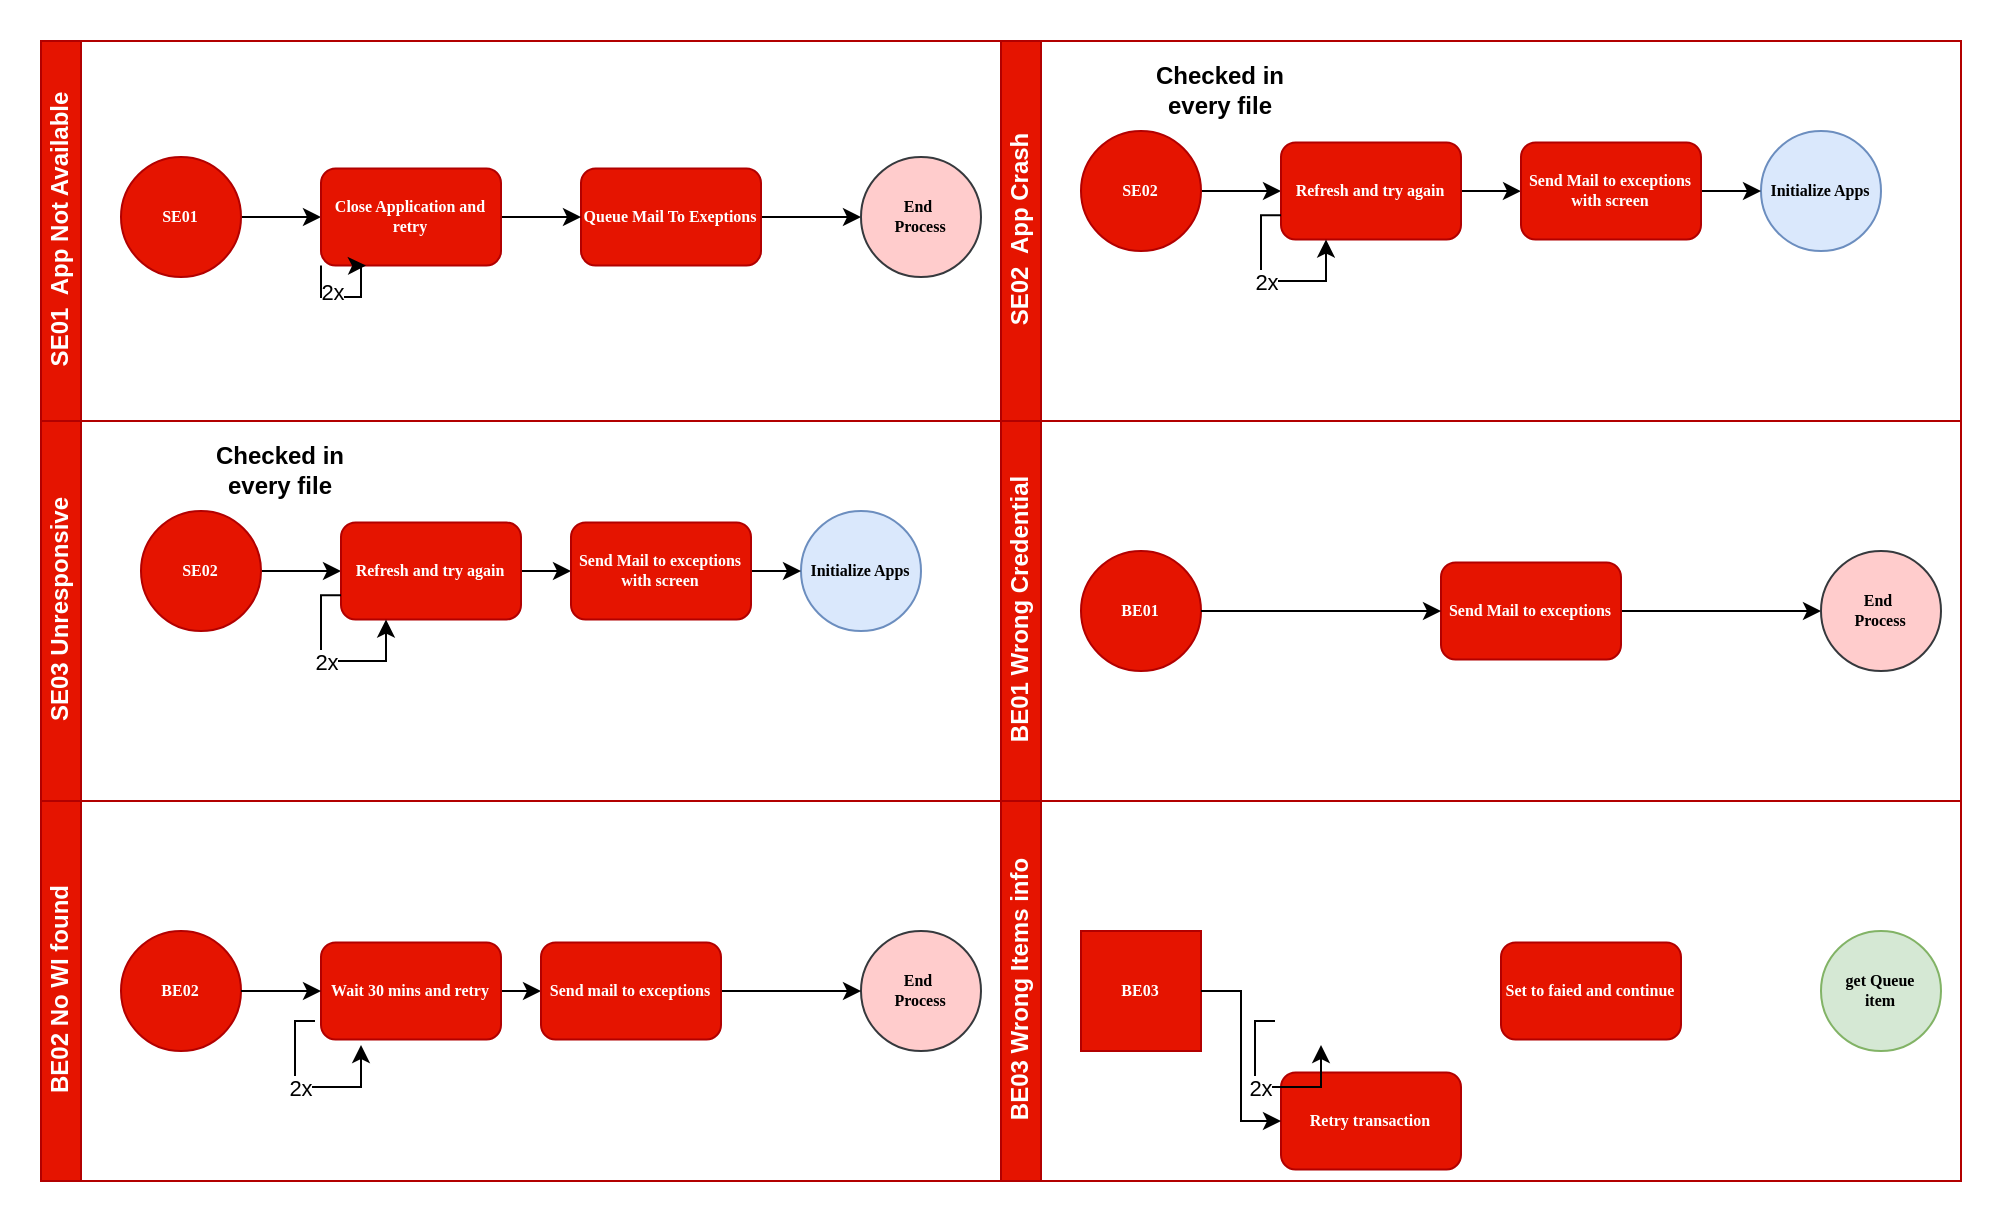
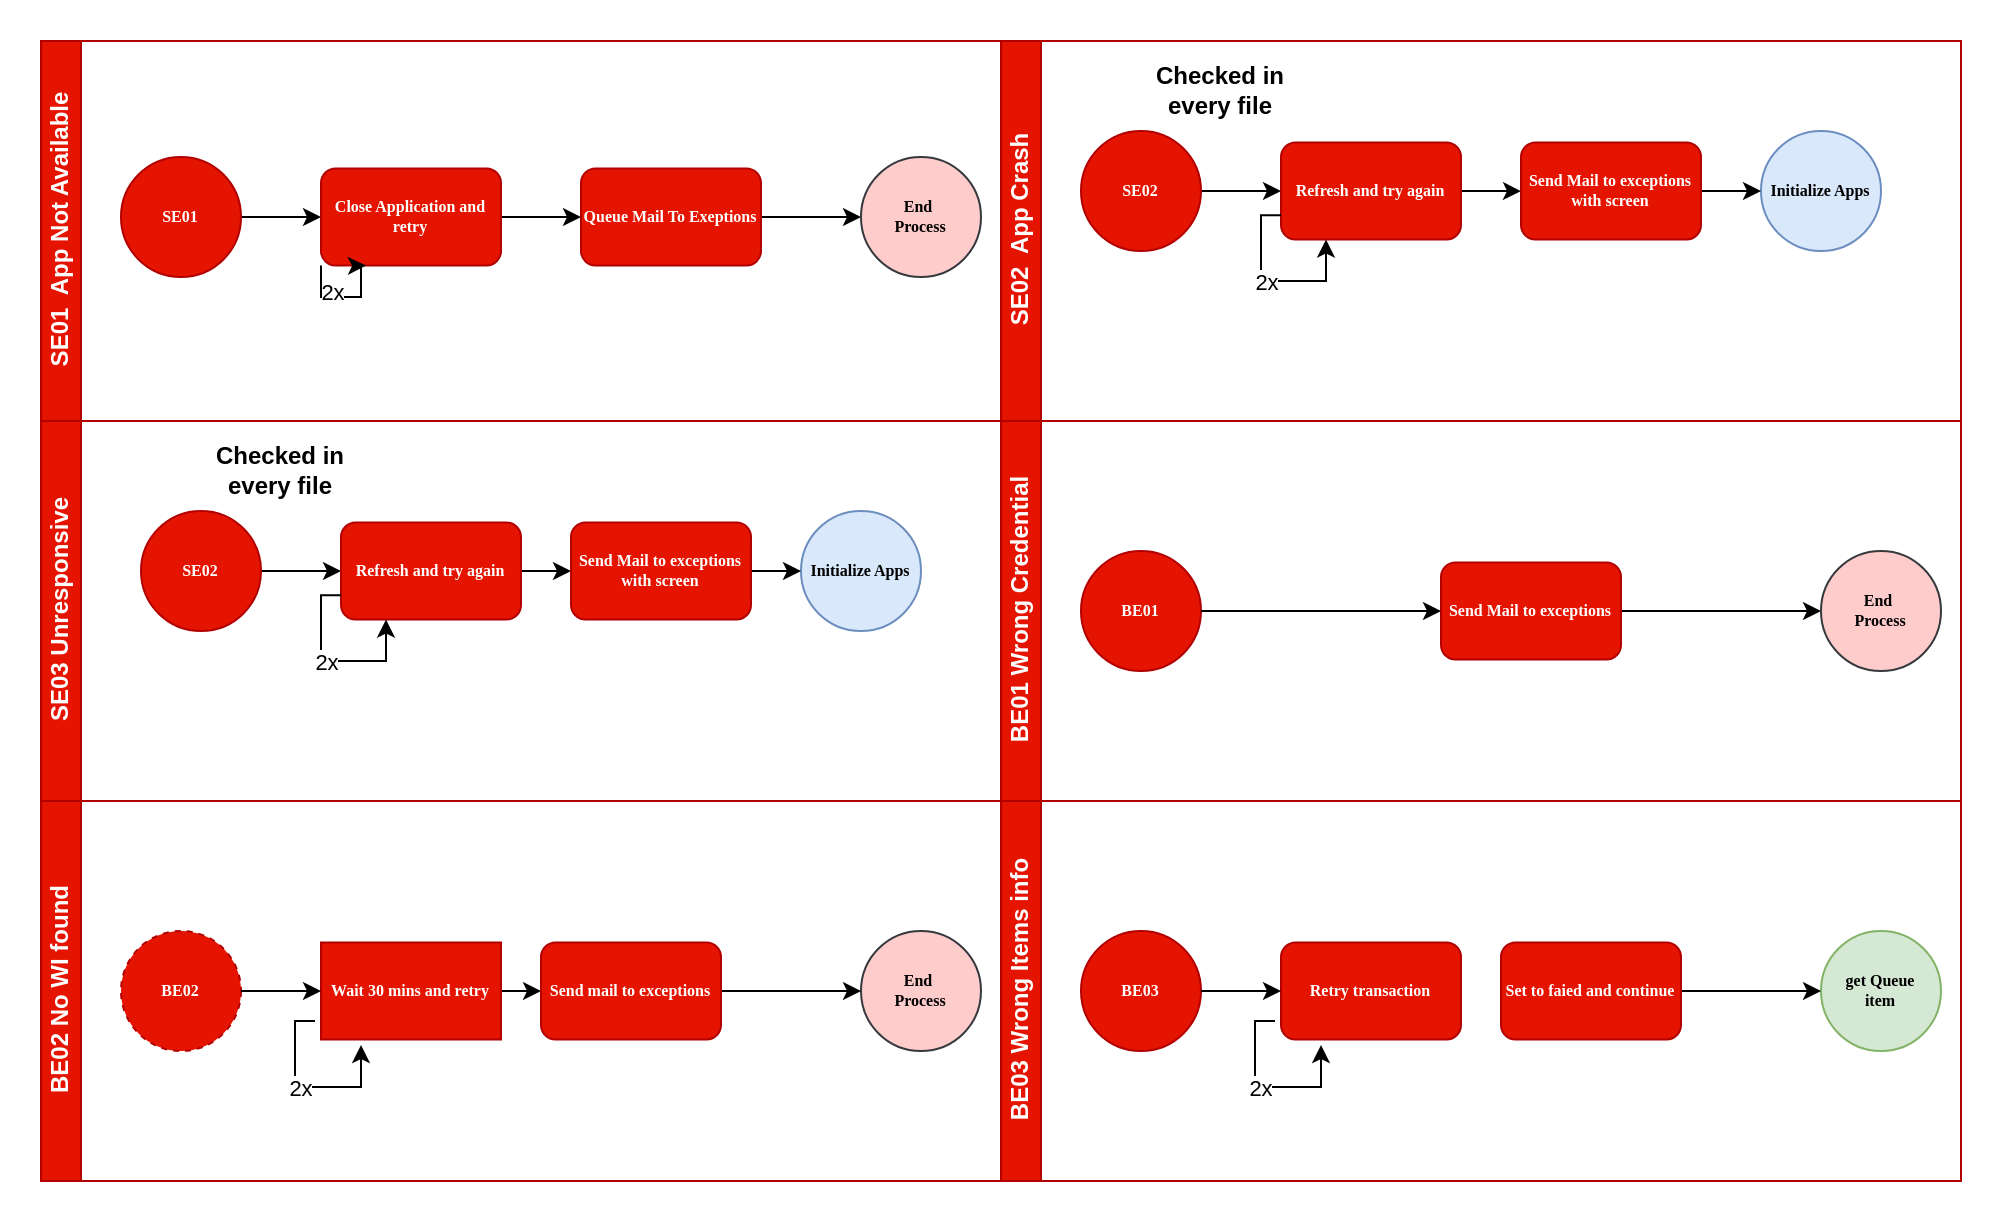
(181, 991) -> (181, 991)
(411, 991) -> (411, 991)
(1141, 991) -> (1141, 991)
none -> (1744, 991)
(1371, 1121) -> (1371, 991)
